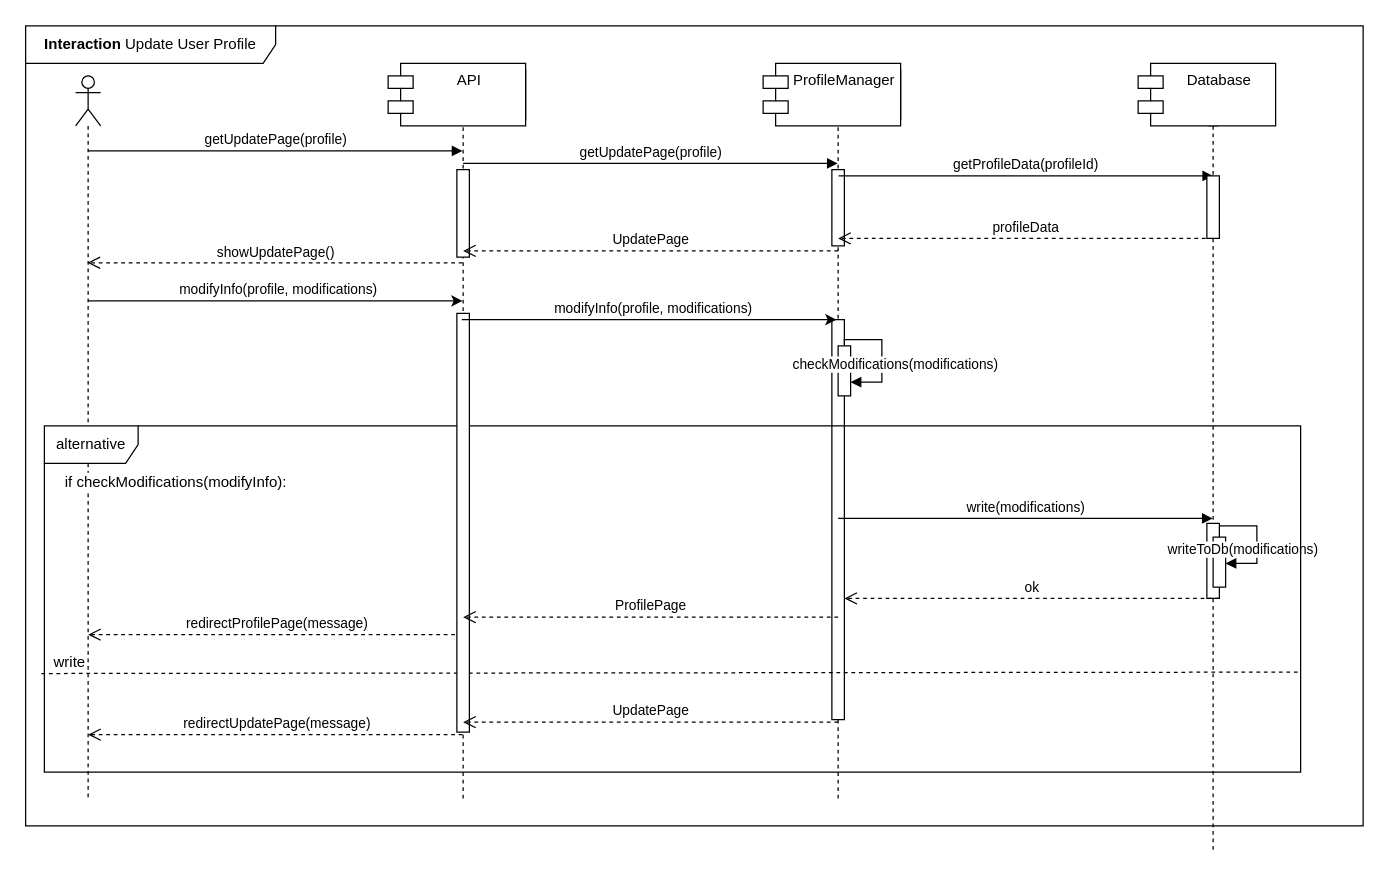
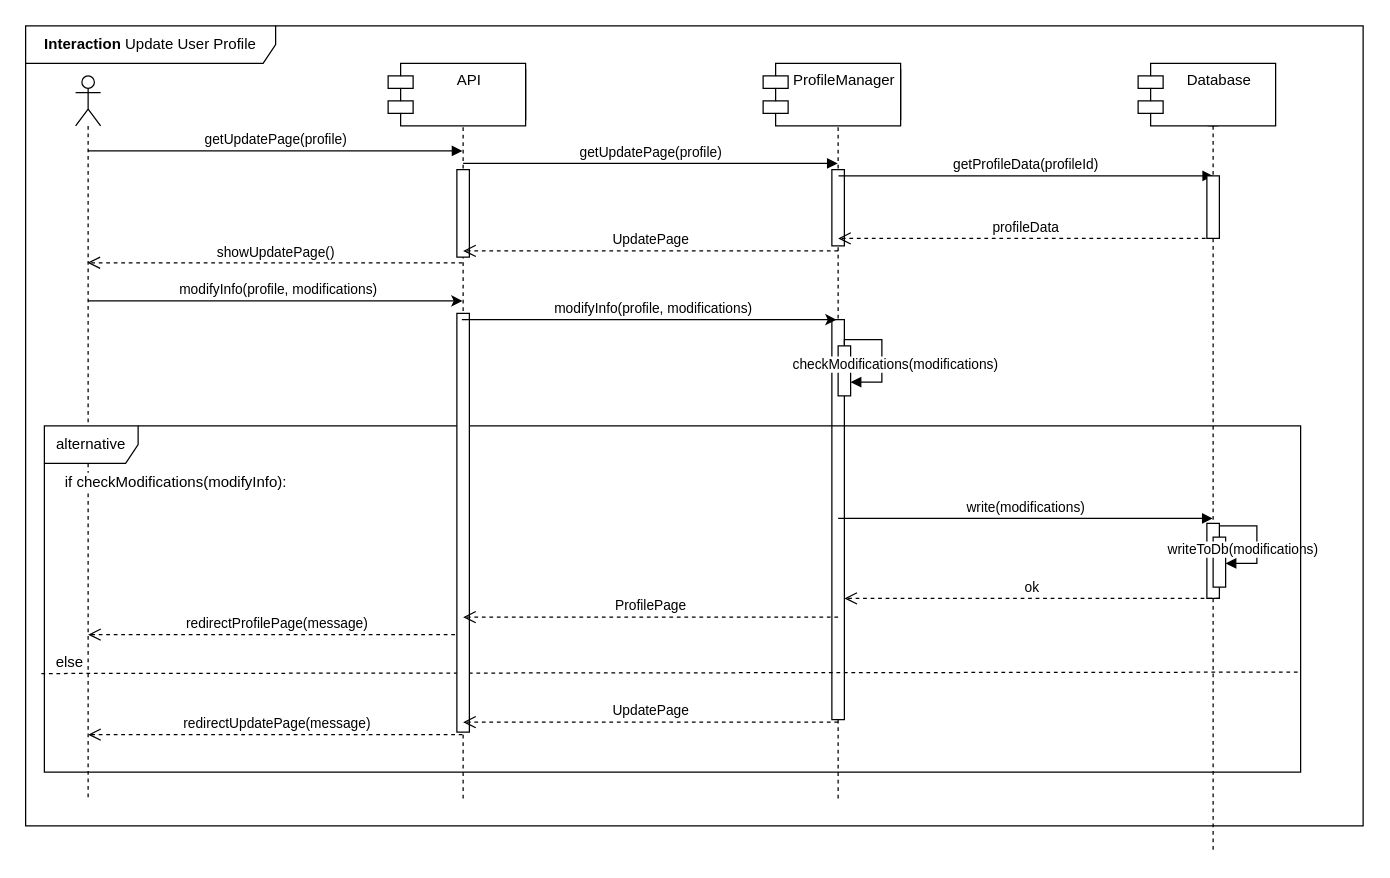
(70, 662) -> (70, 662)
